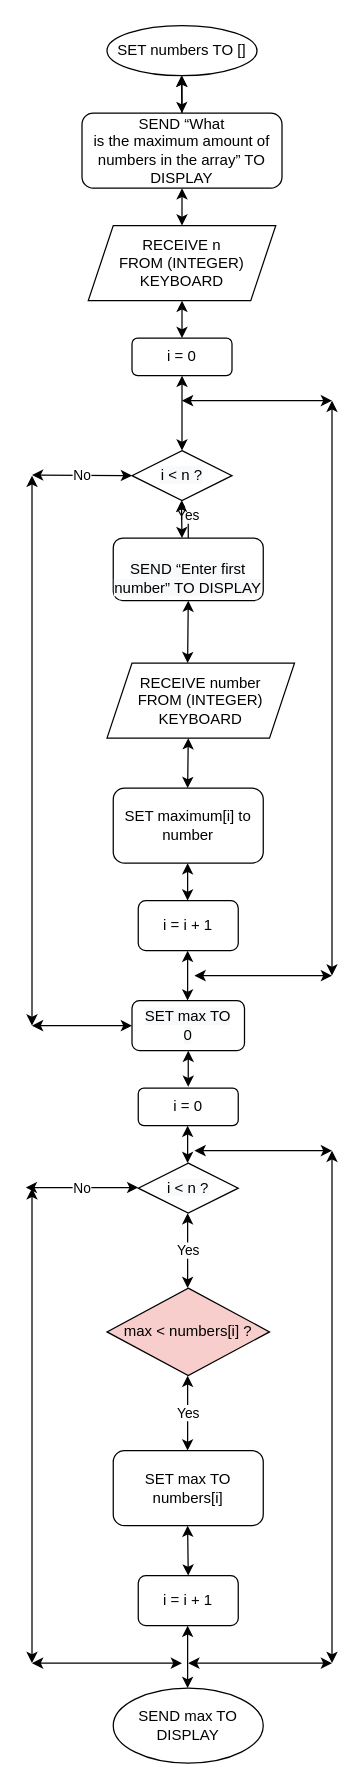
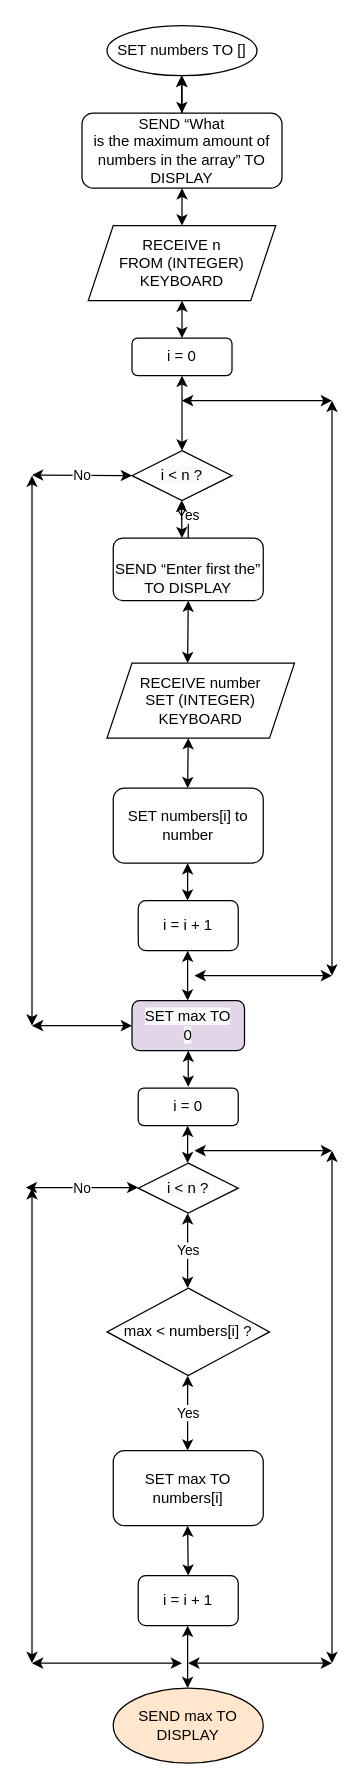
(188, 569) -> (188, 569)
(201, 701) -> (201, 701)
(188, 826) -> (188, 826)
(188, 1026) -> (188, 1026)
(188, 1332) -> (188, 1332)
(188, 1726) -> (188, 1726)
